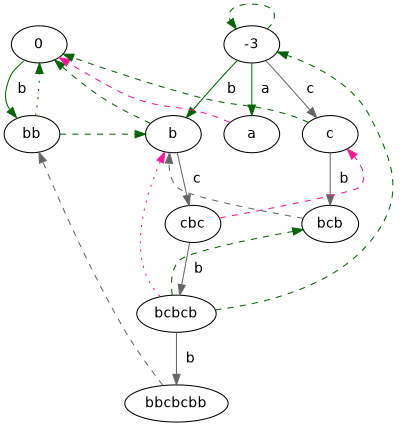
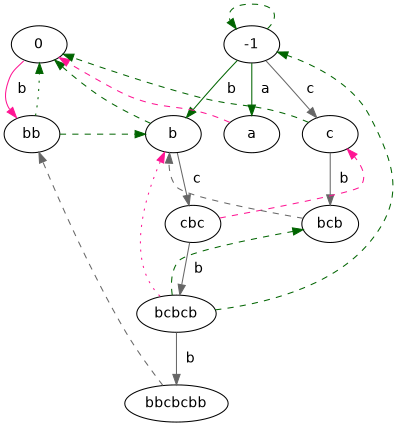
(252, 44) -> (252, 44)
(8, 83) -> (8, 83)
